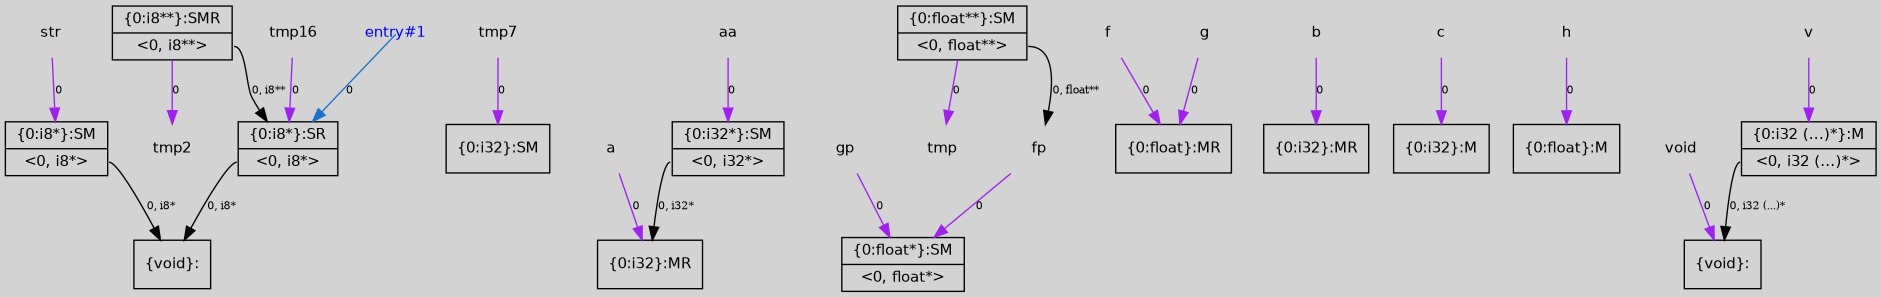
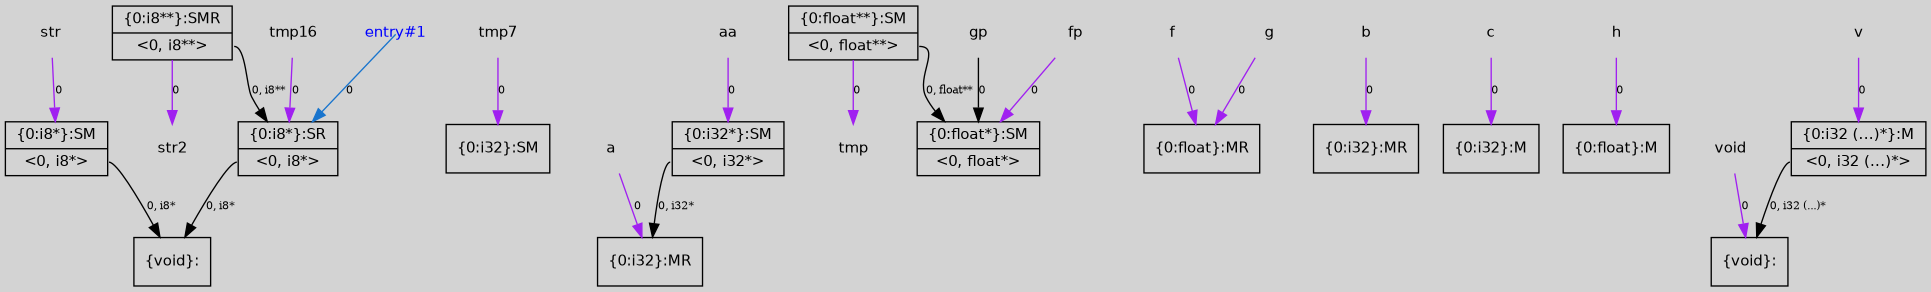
(1051, 73) -> (924, 77)
(172, 149) -> (172, 149)
(870, 199) -> (978, 83)
